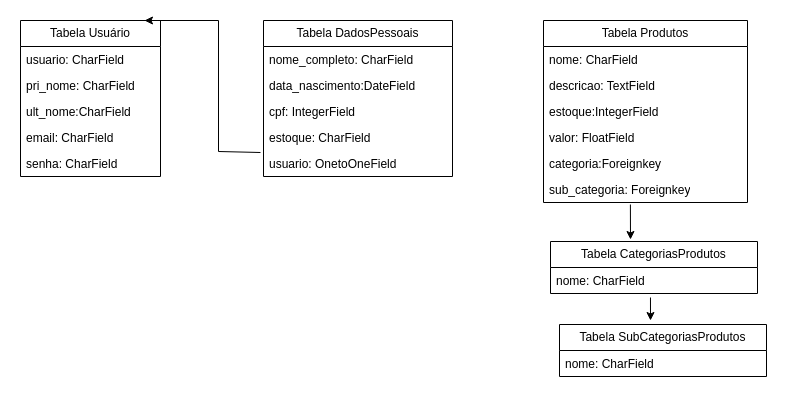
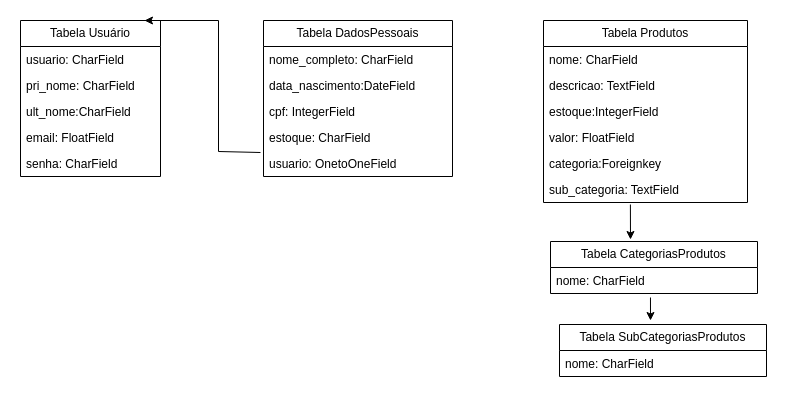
(71, 139) -> (73, 139)
(627, 191) -> (622, 191)
